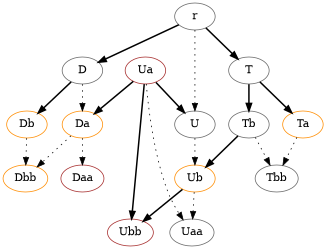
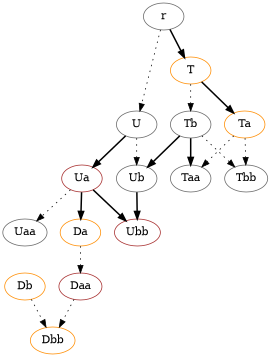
(82, 70) -> none
(249, 70) -> (191, 70)
(249, 94) -> (191, 94)
(168, 95) -> (112, 149)
(57, 149) -> (68, 310)
none -> (191, 178)
(195, 178) -> (137, 178)
(194, 202) -> none
